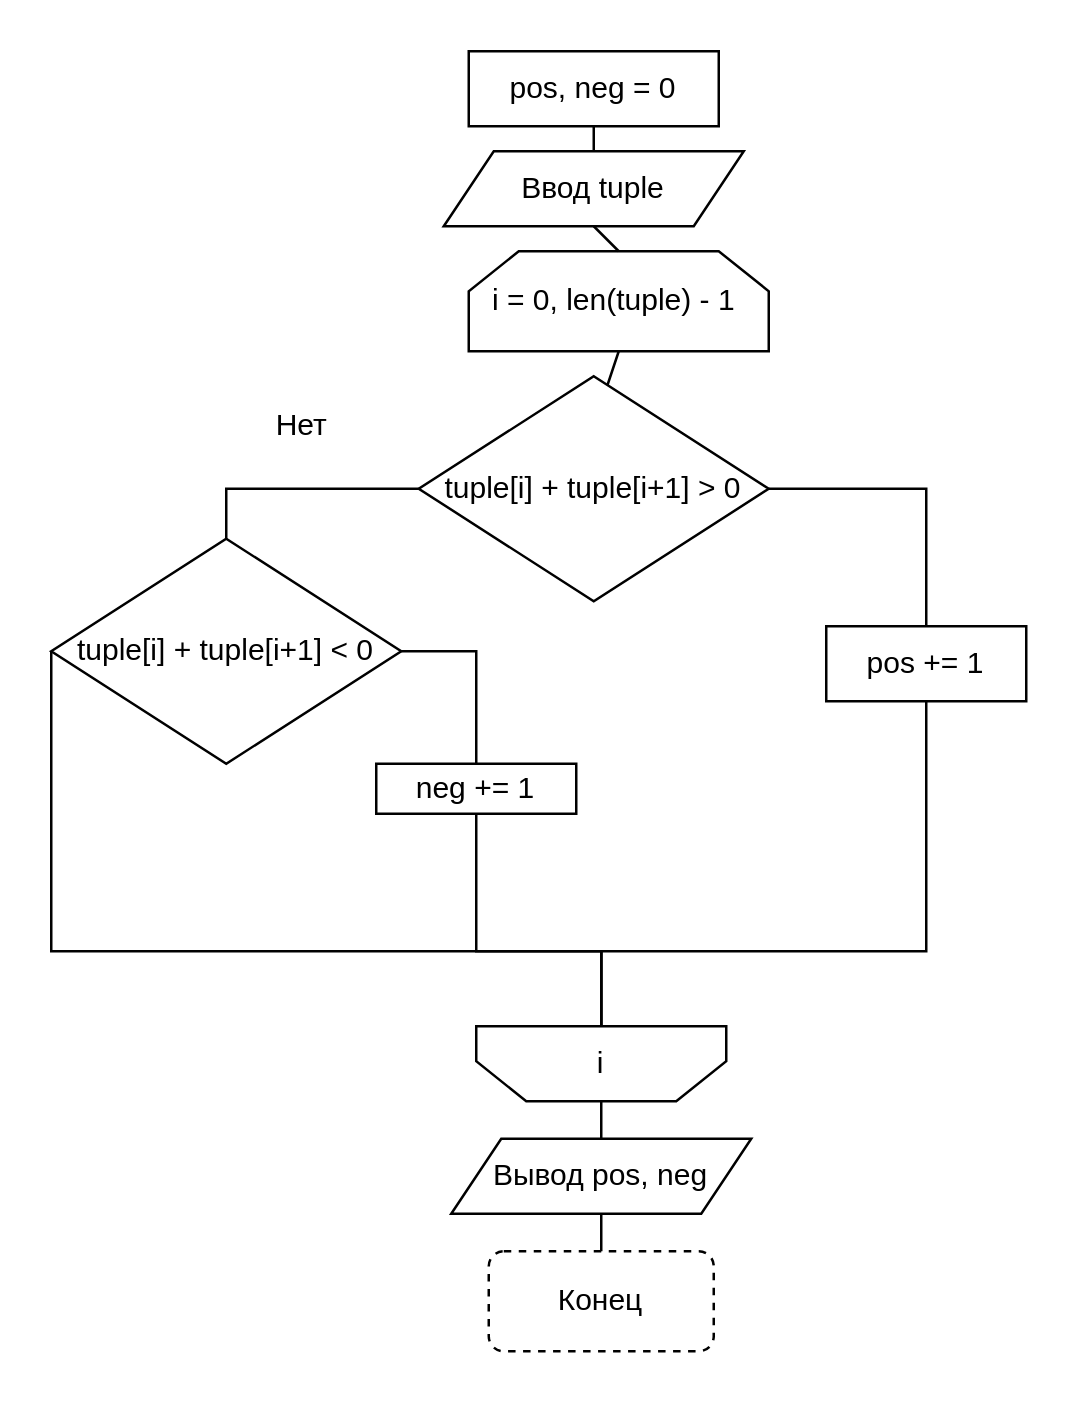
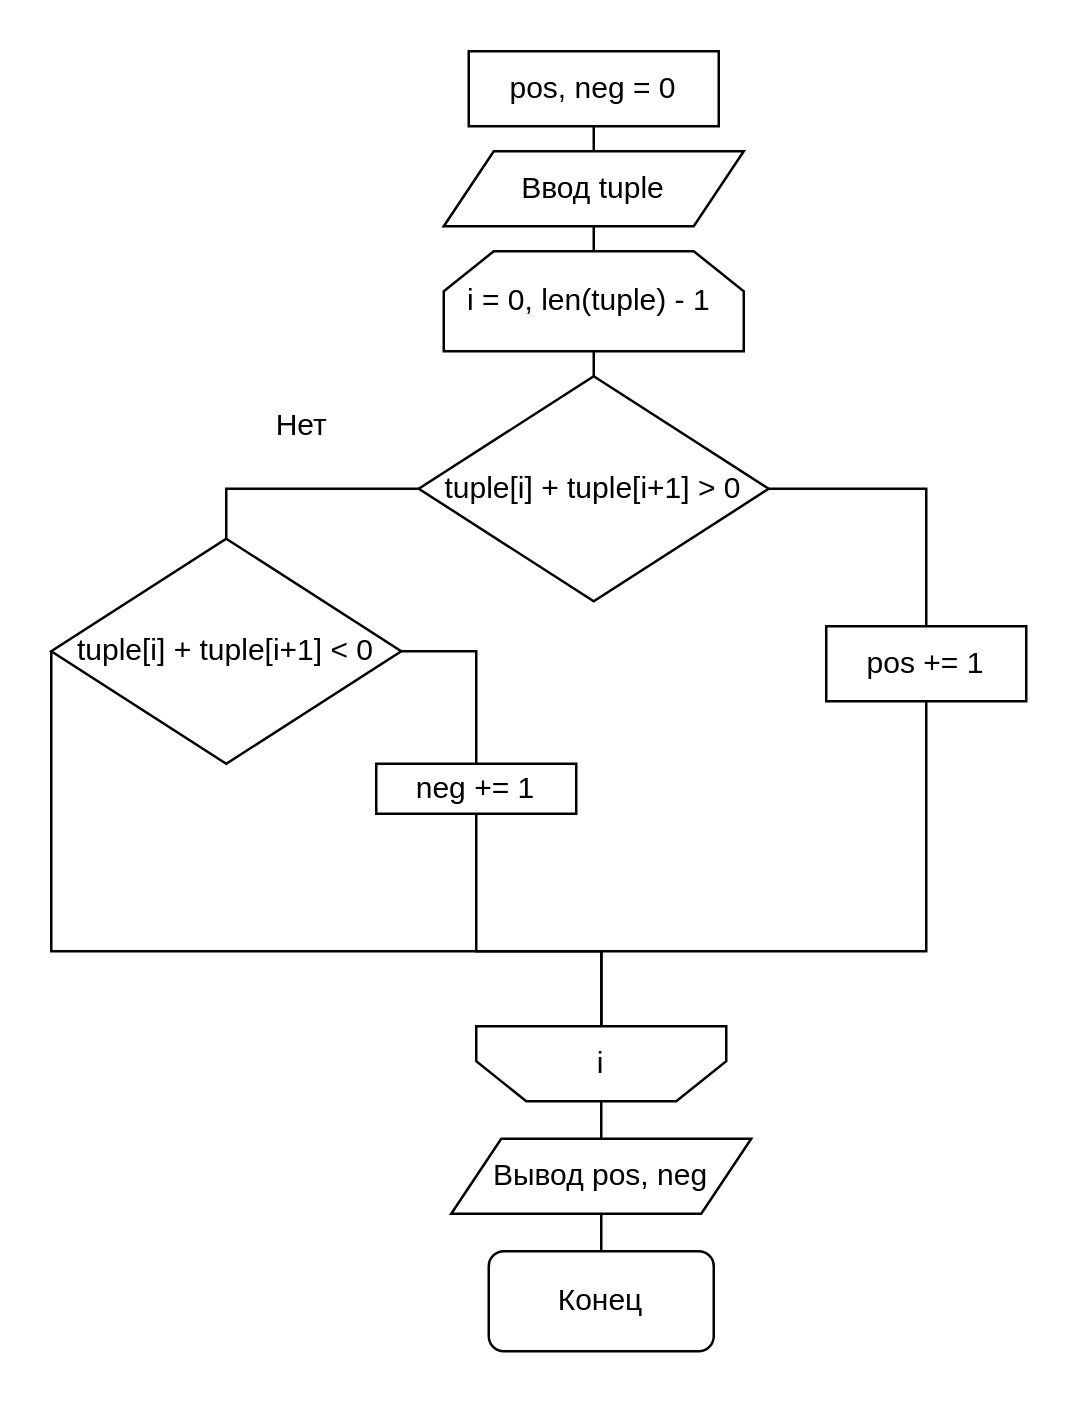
(619, 301) -> (594, 301)
(601, 1301) -> (601, 1301)
